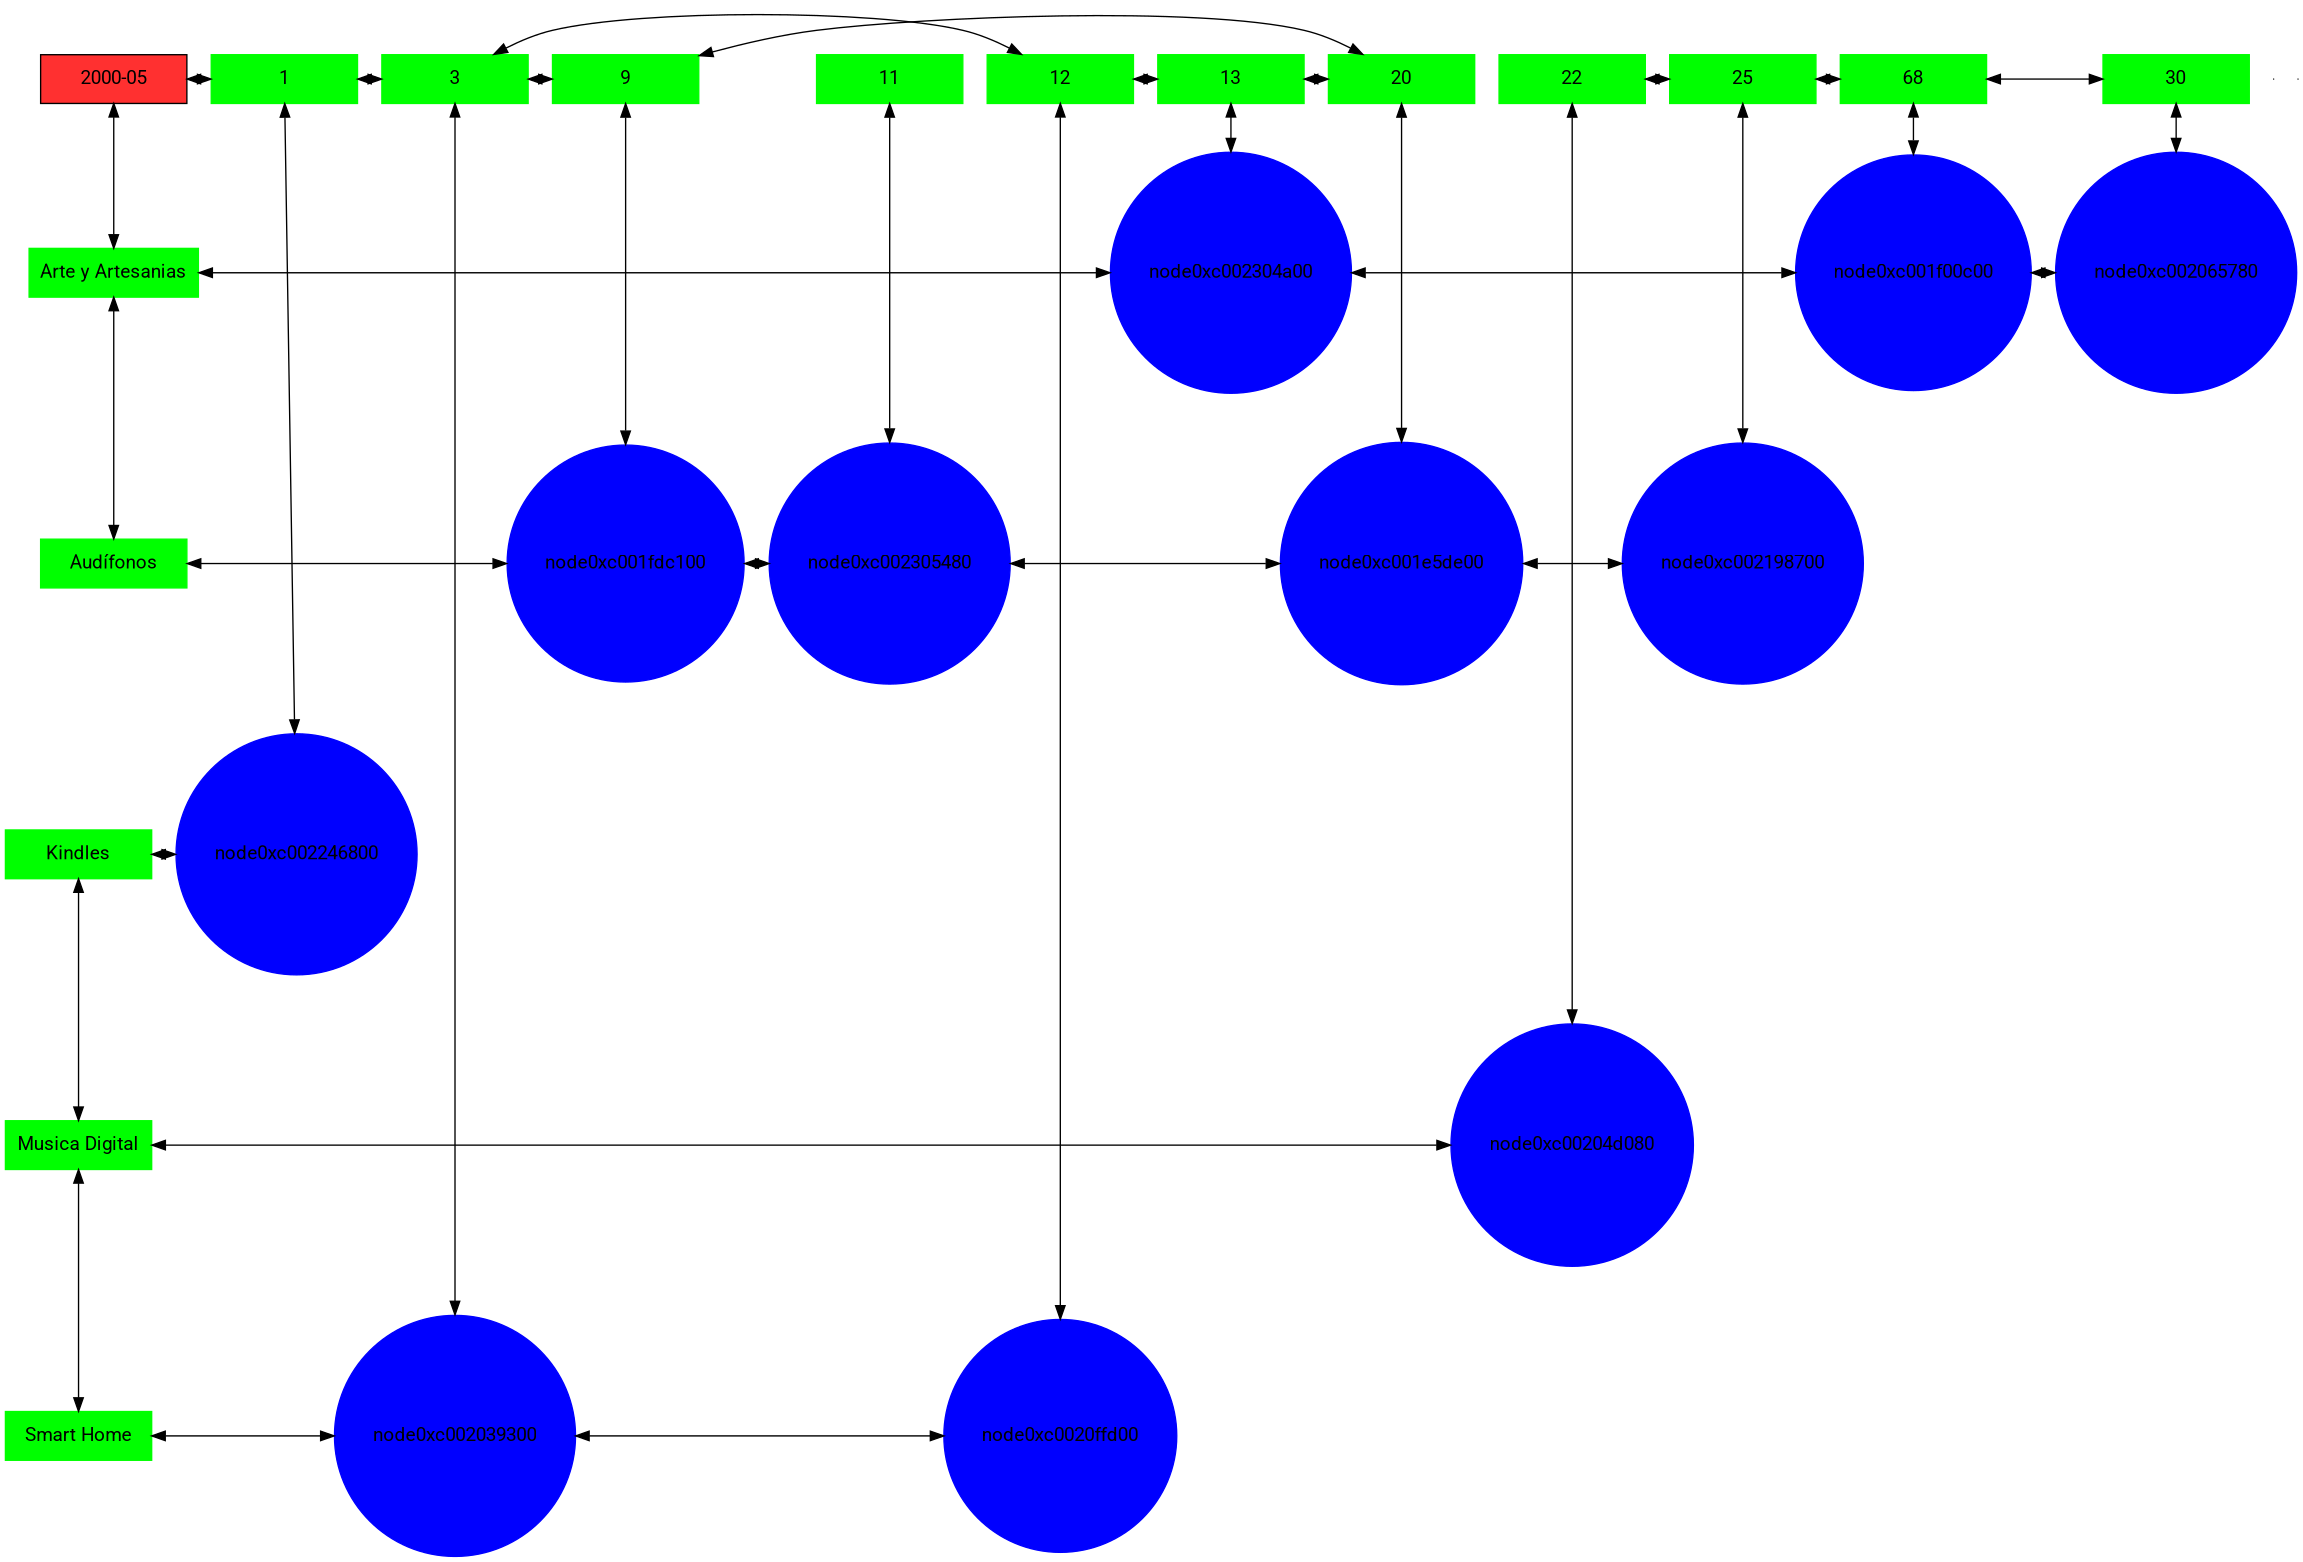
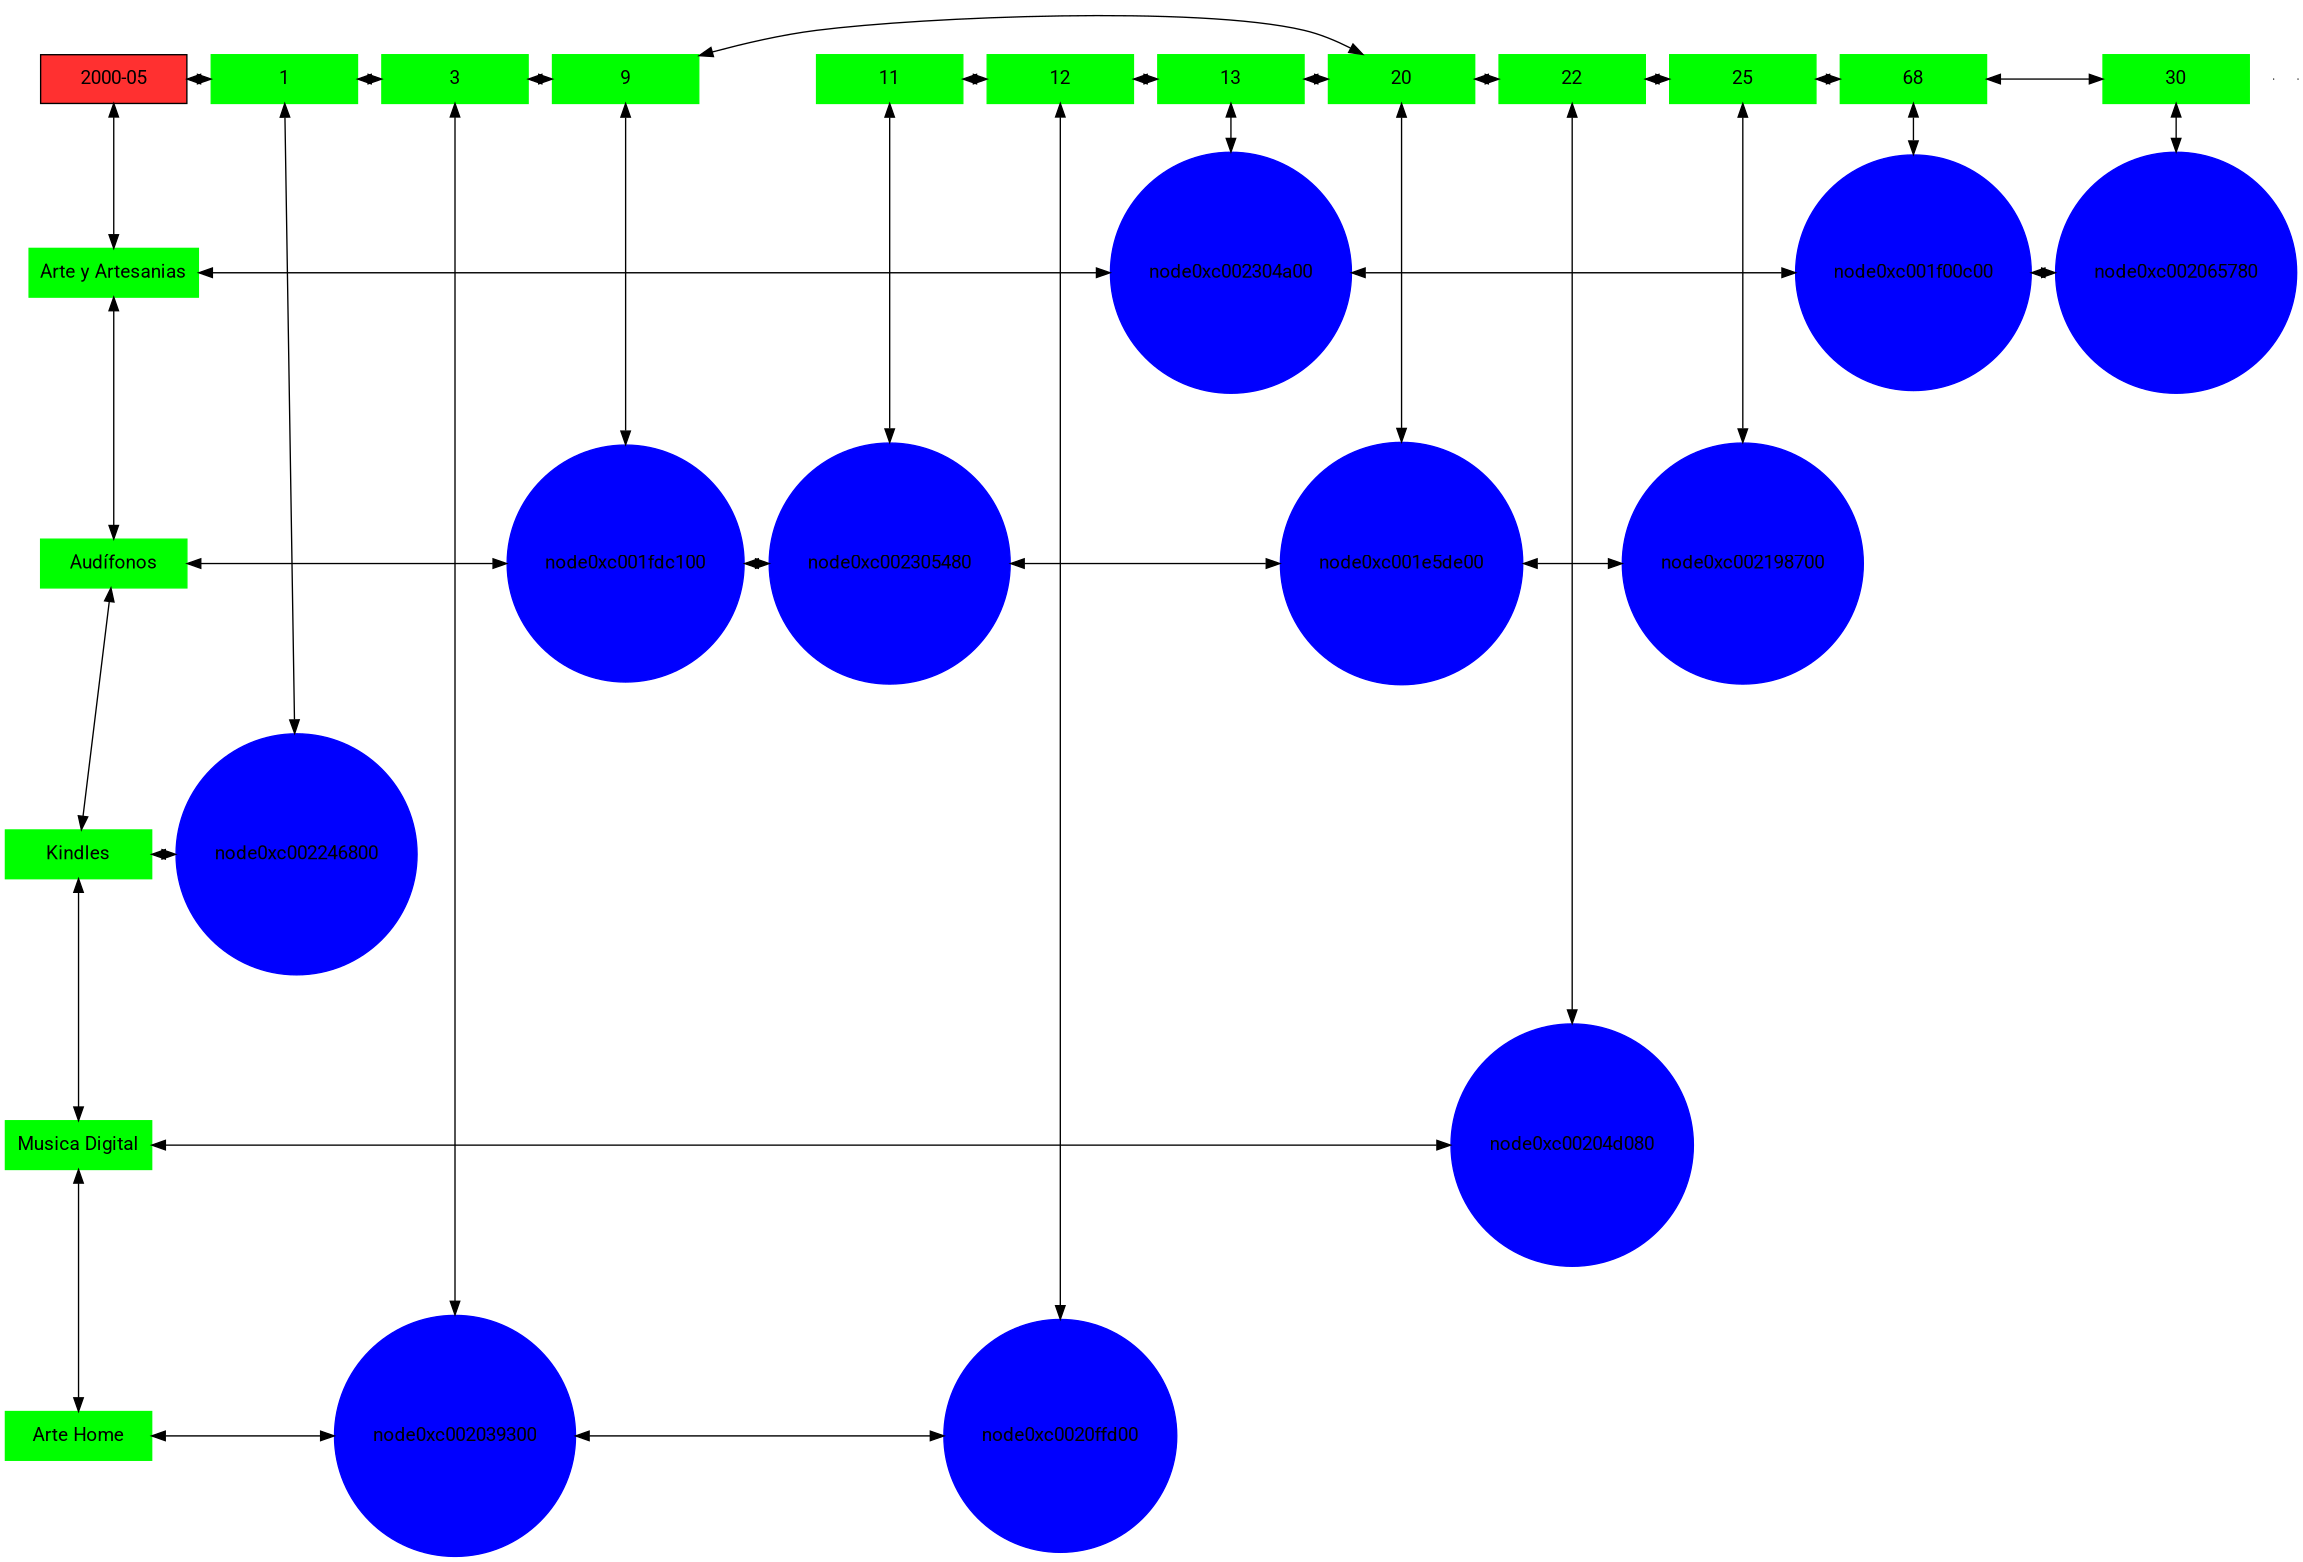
(758, 15) -> (977, 79)
none -> (1489, 79)
none -> (96, 709)
(79, 1436) -> (79, 1436)
